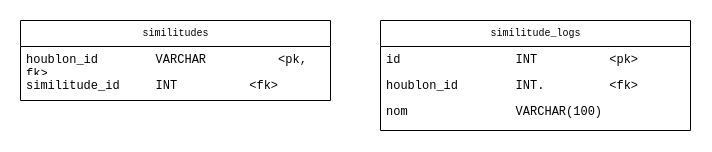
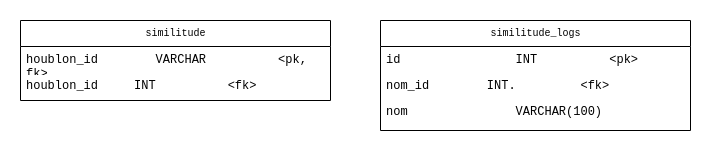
(176, 34) -> (176, 34)
(125, 87) -> (120, 87)
(487, 87) -> (475, 87)
